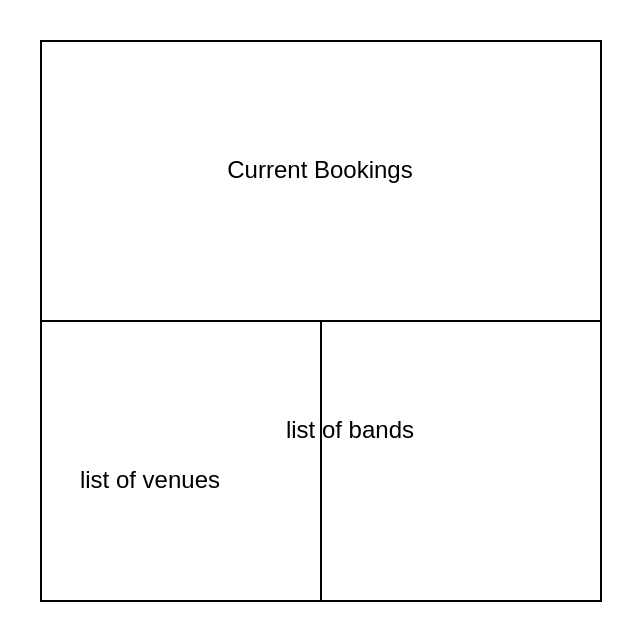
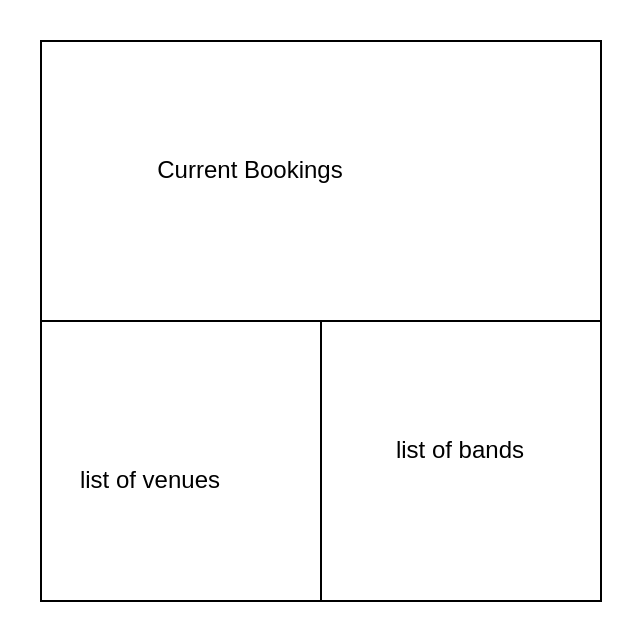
(321, 171) -> (251, 171)
(351, 431) -> (461, 451)
